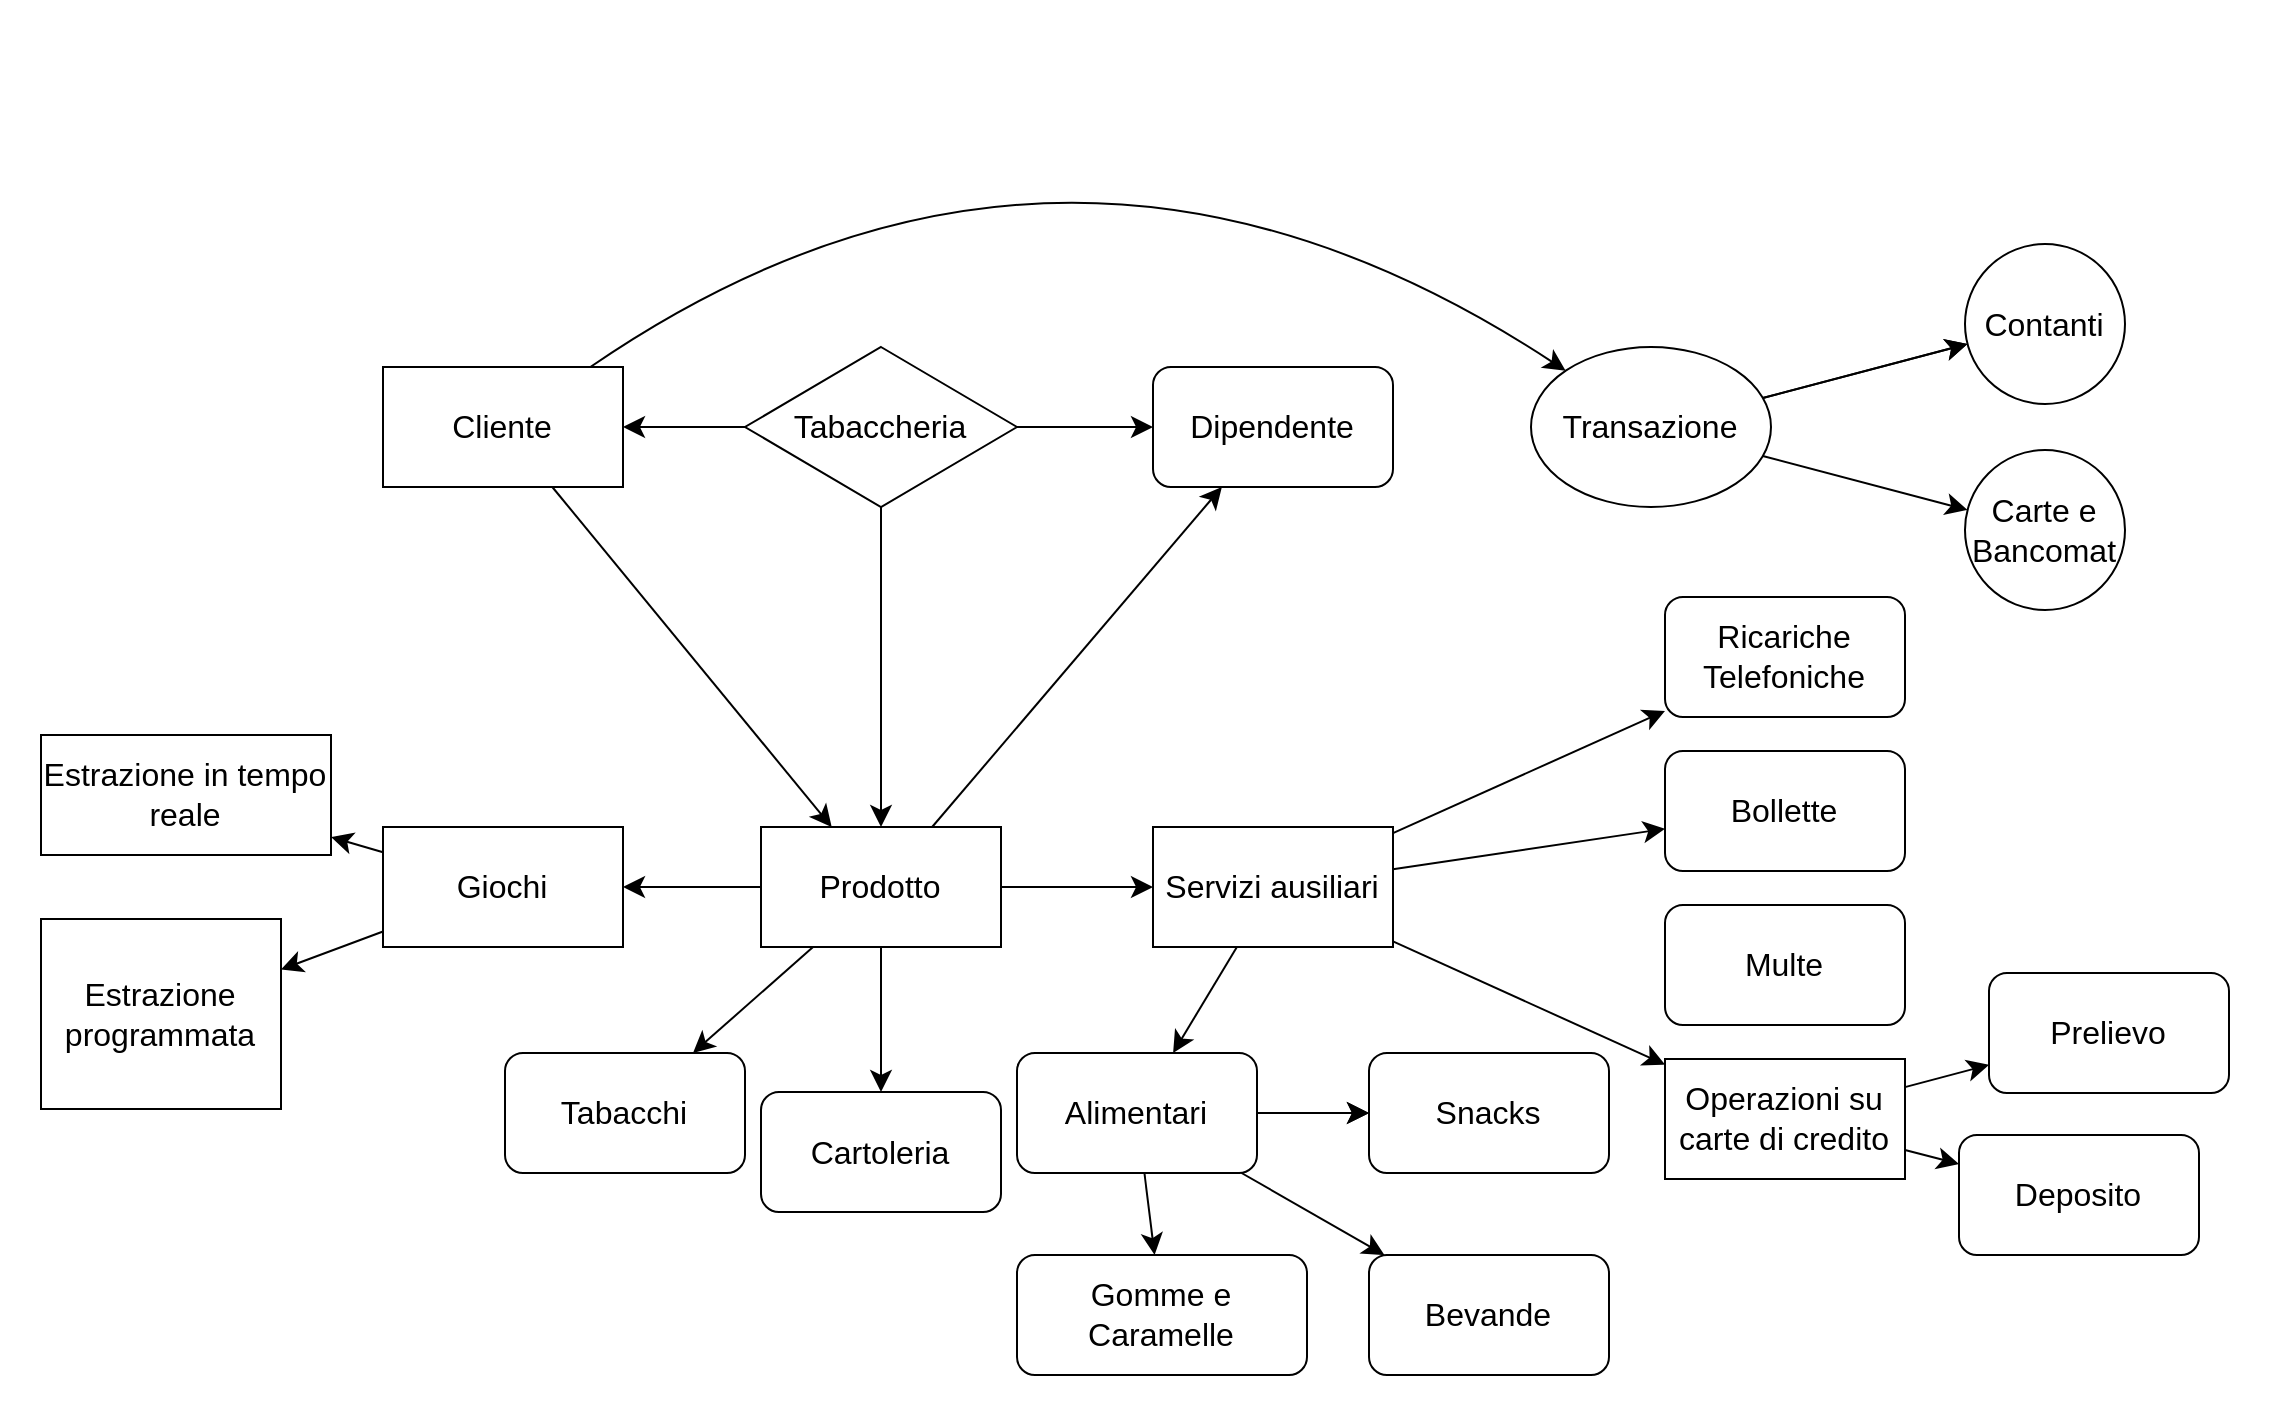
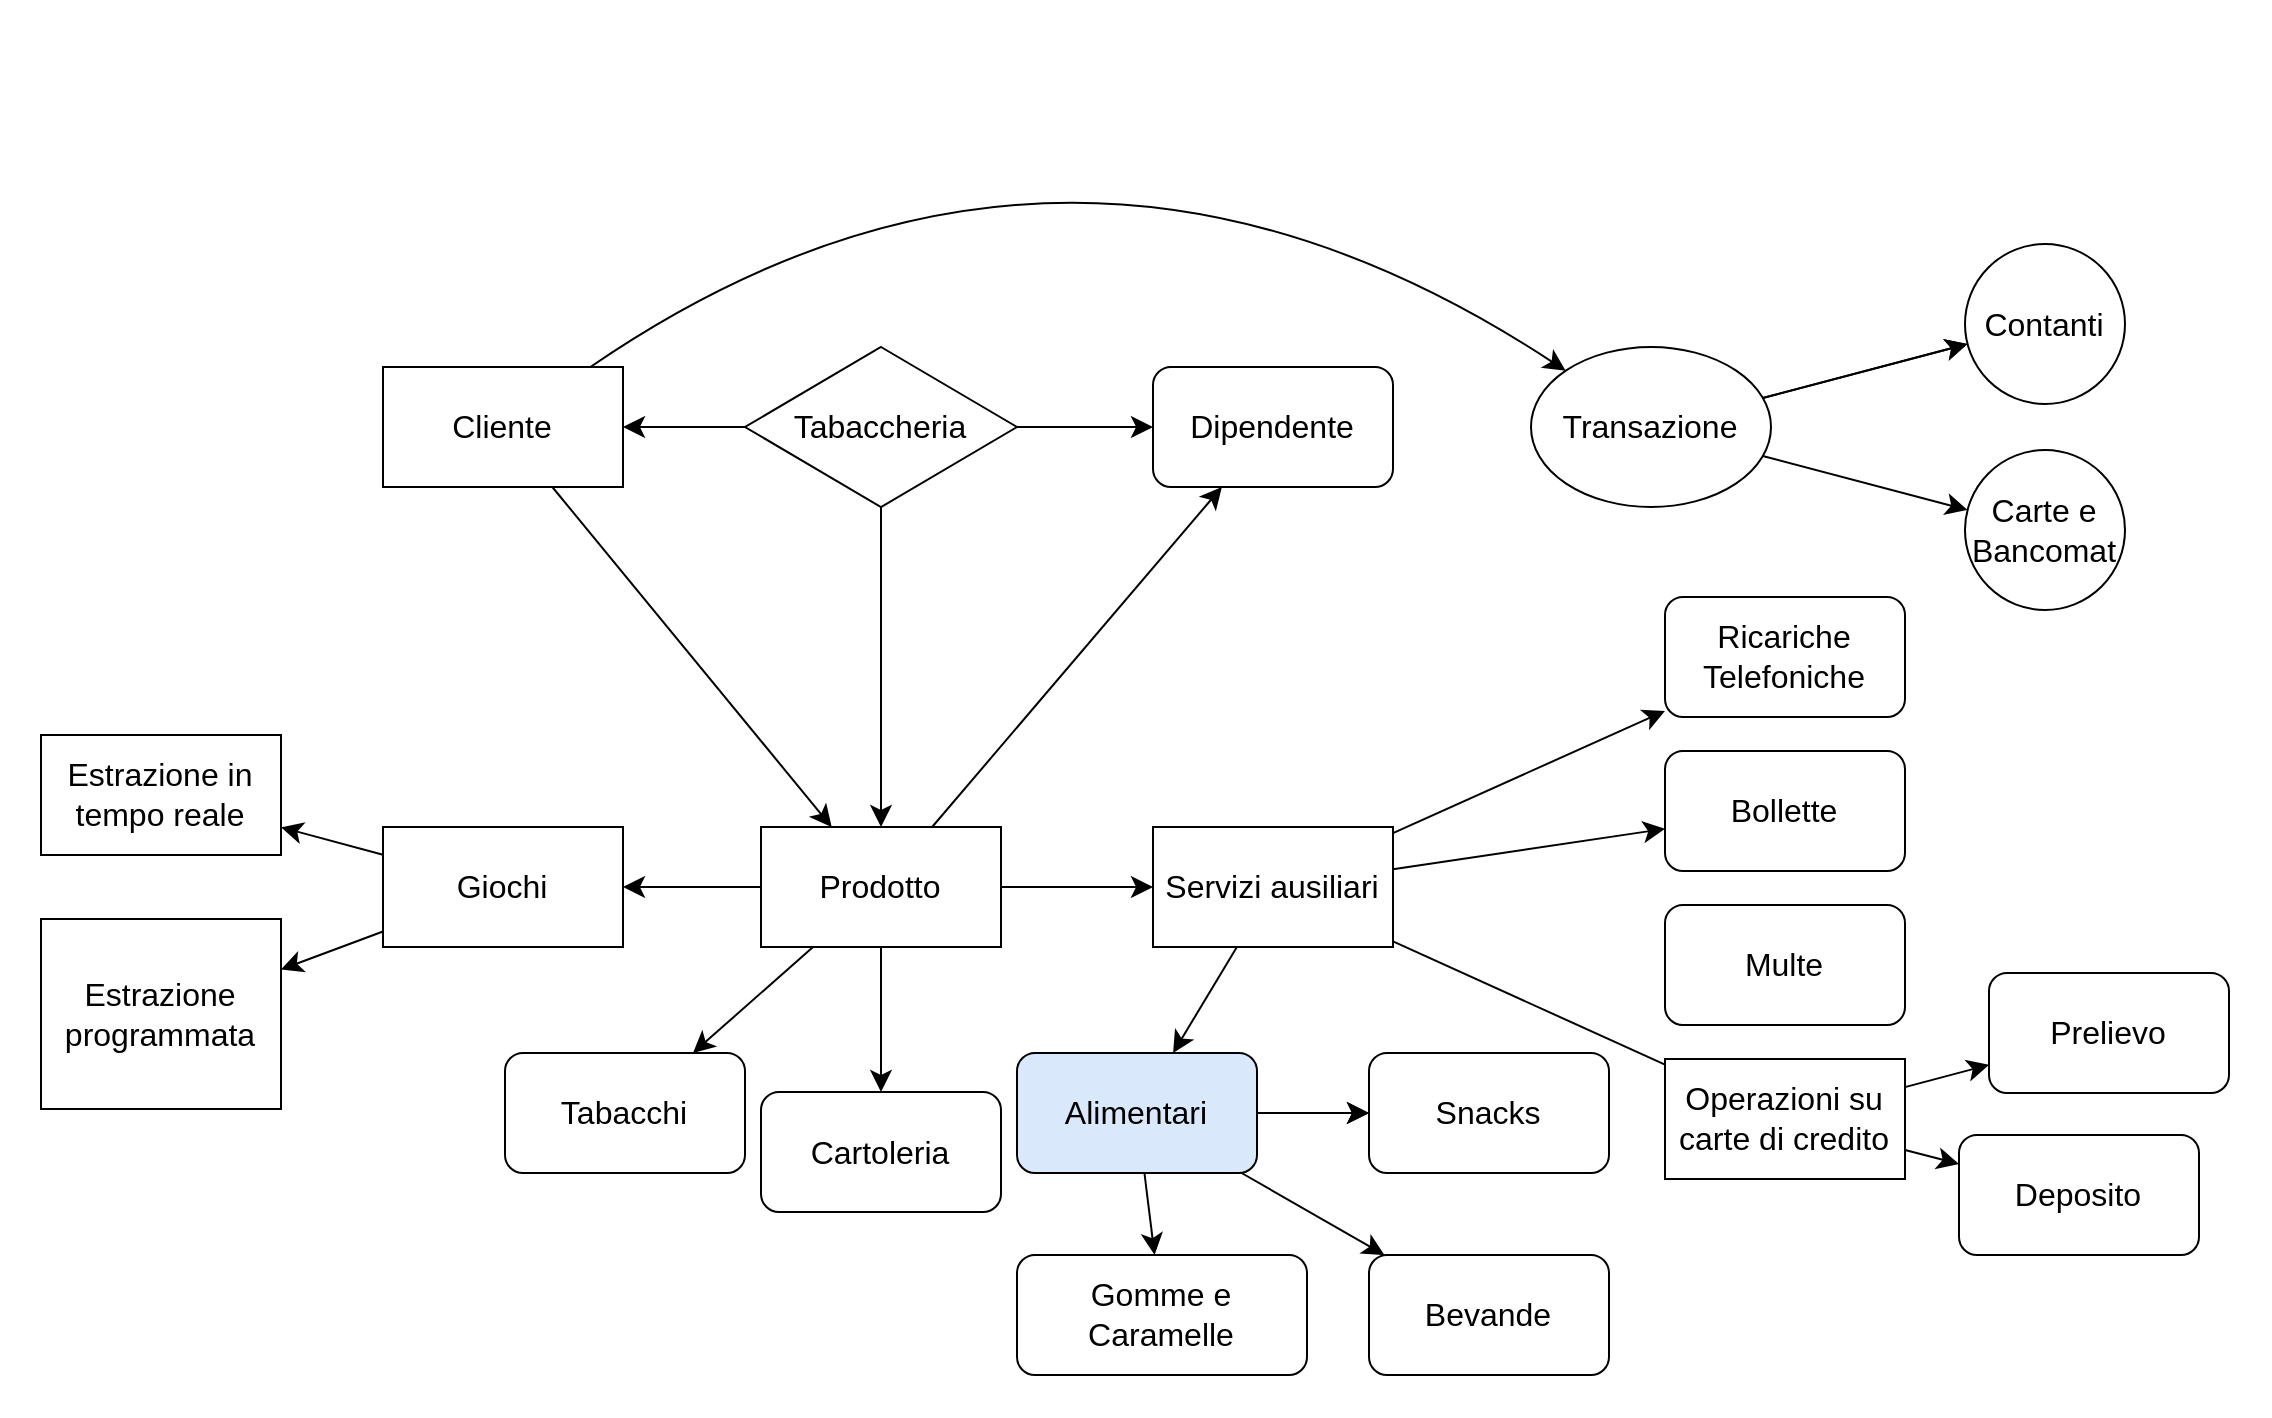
(186, 795) -> (161, 795)
(1649, 1057) -> (1655, 1060)
(1137, 1113) -> (1137, 1113)
